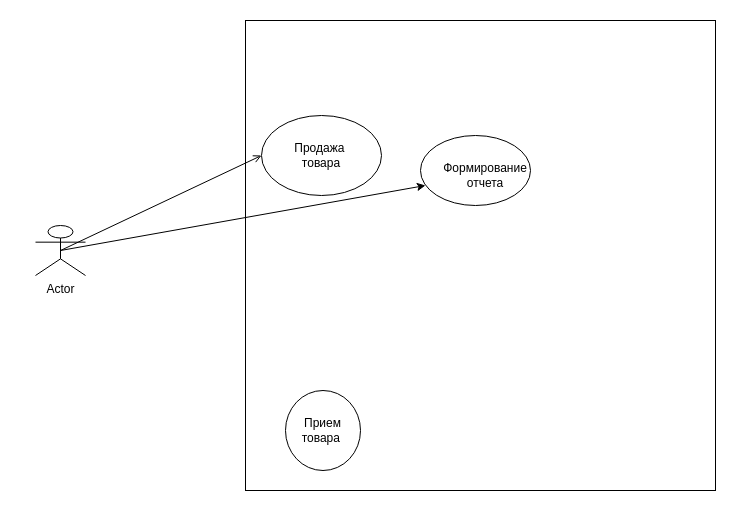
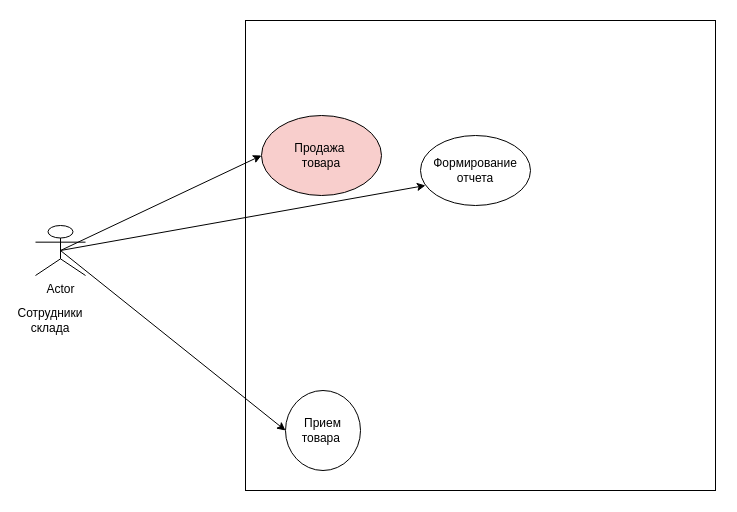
(322, 156) -> (322, 156)
(256, 158) -> (254, 159)
(486, 176) -> (476, 171)
none -> (51, 321)
none -> (171, 339)
